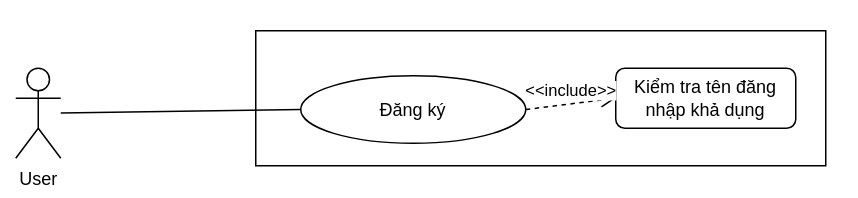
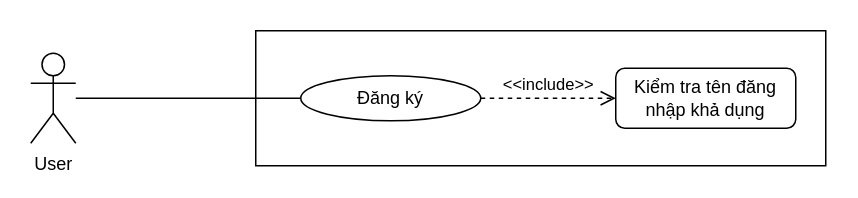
(413, 110) -> (391, 98)
(38, 113) -> (53, 98)
